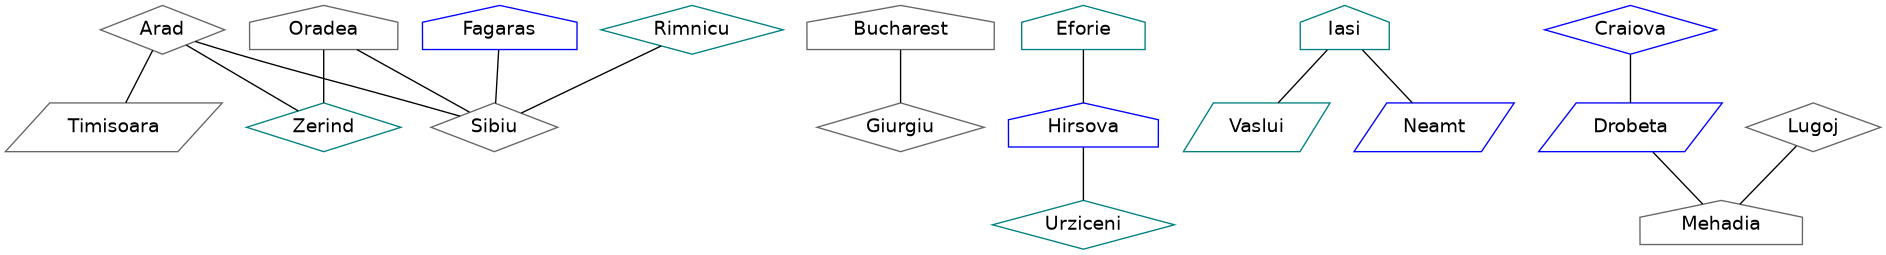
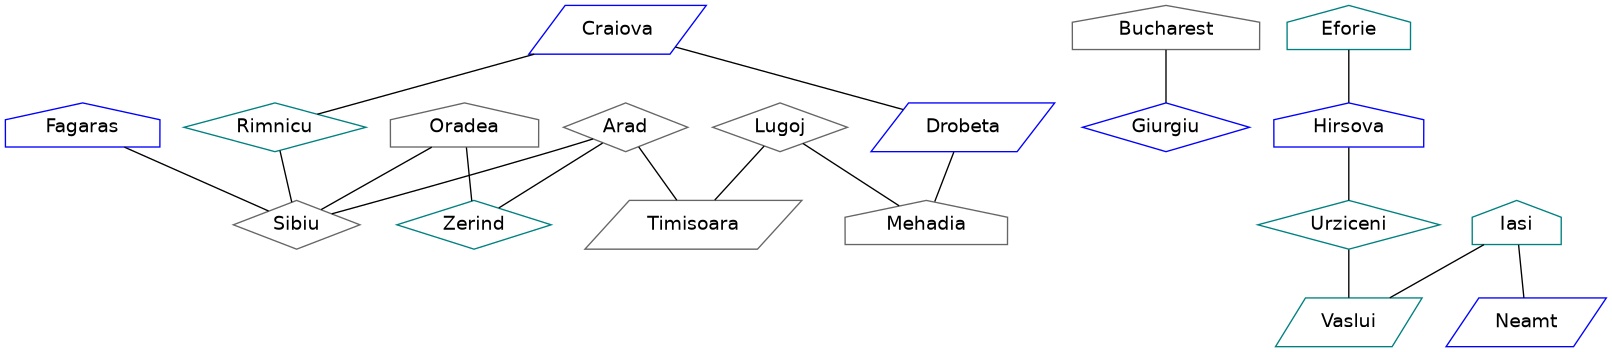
(1630, 30) -> (618, 30)
none -> (426, 84)
(901, 127) -> (1166, 127)
none -> (739, 173)
none -> (1349, 274)
